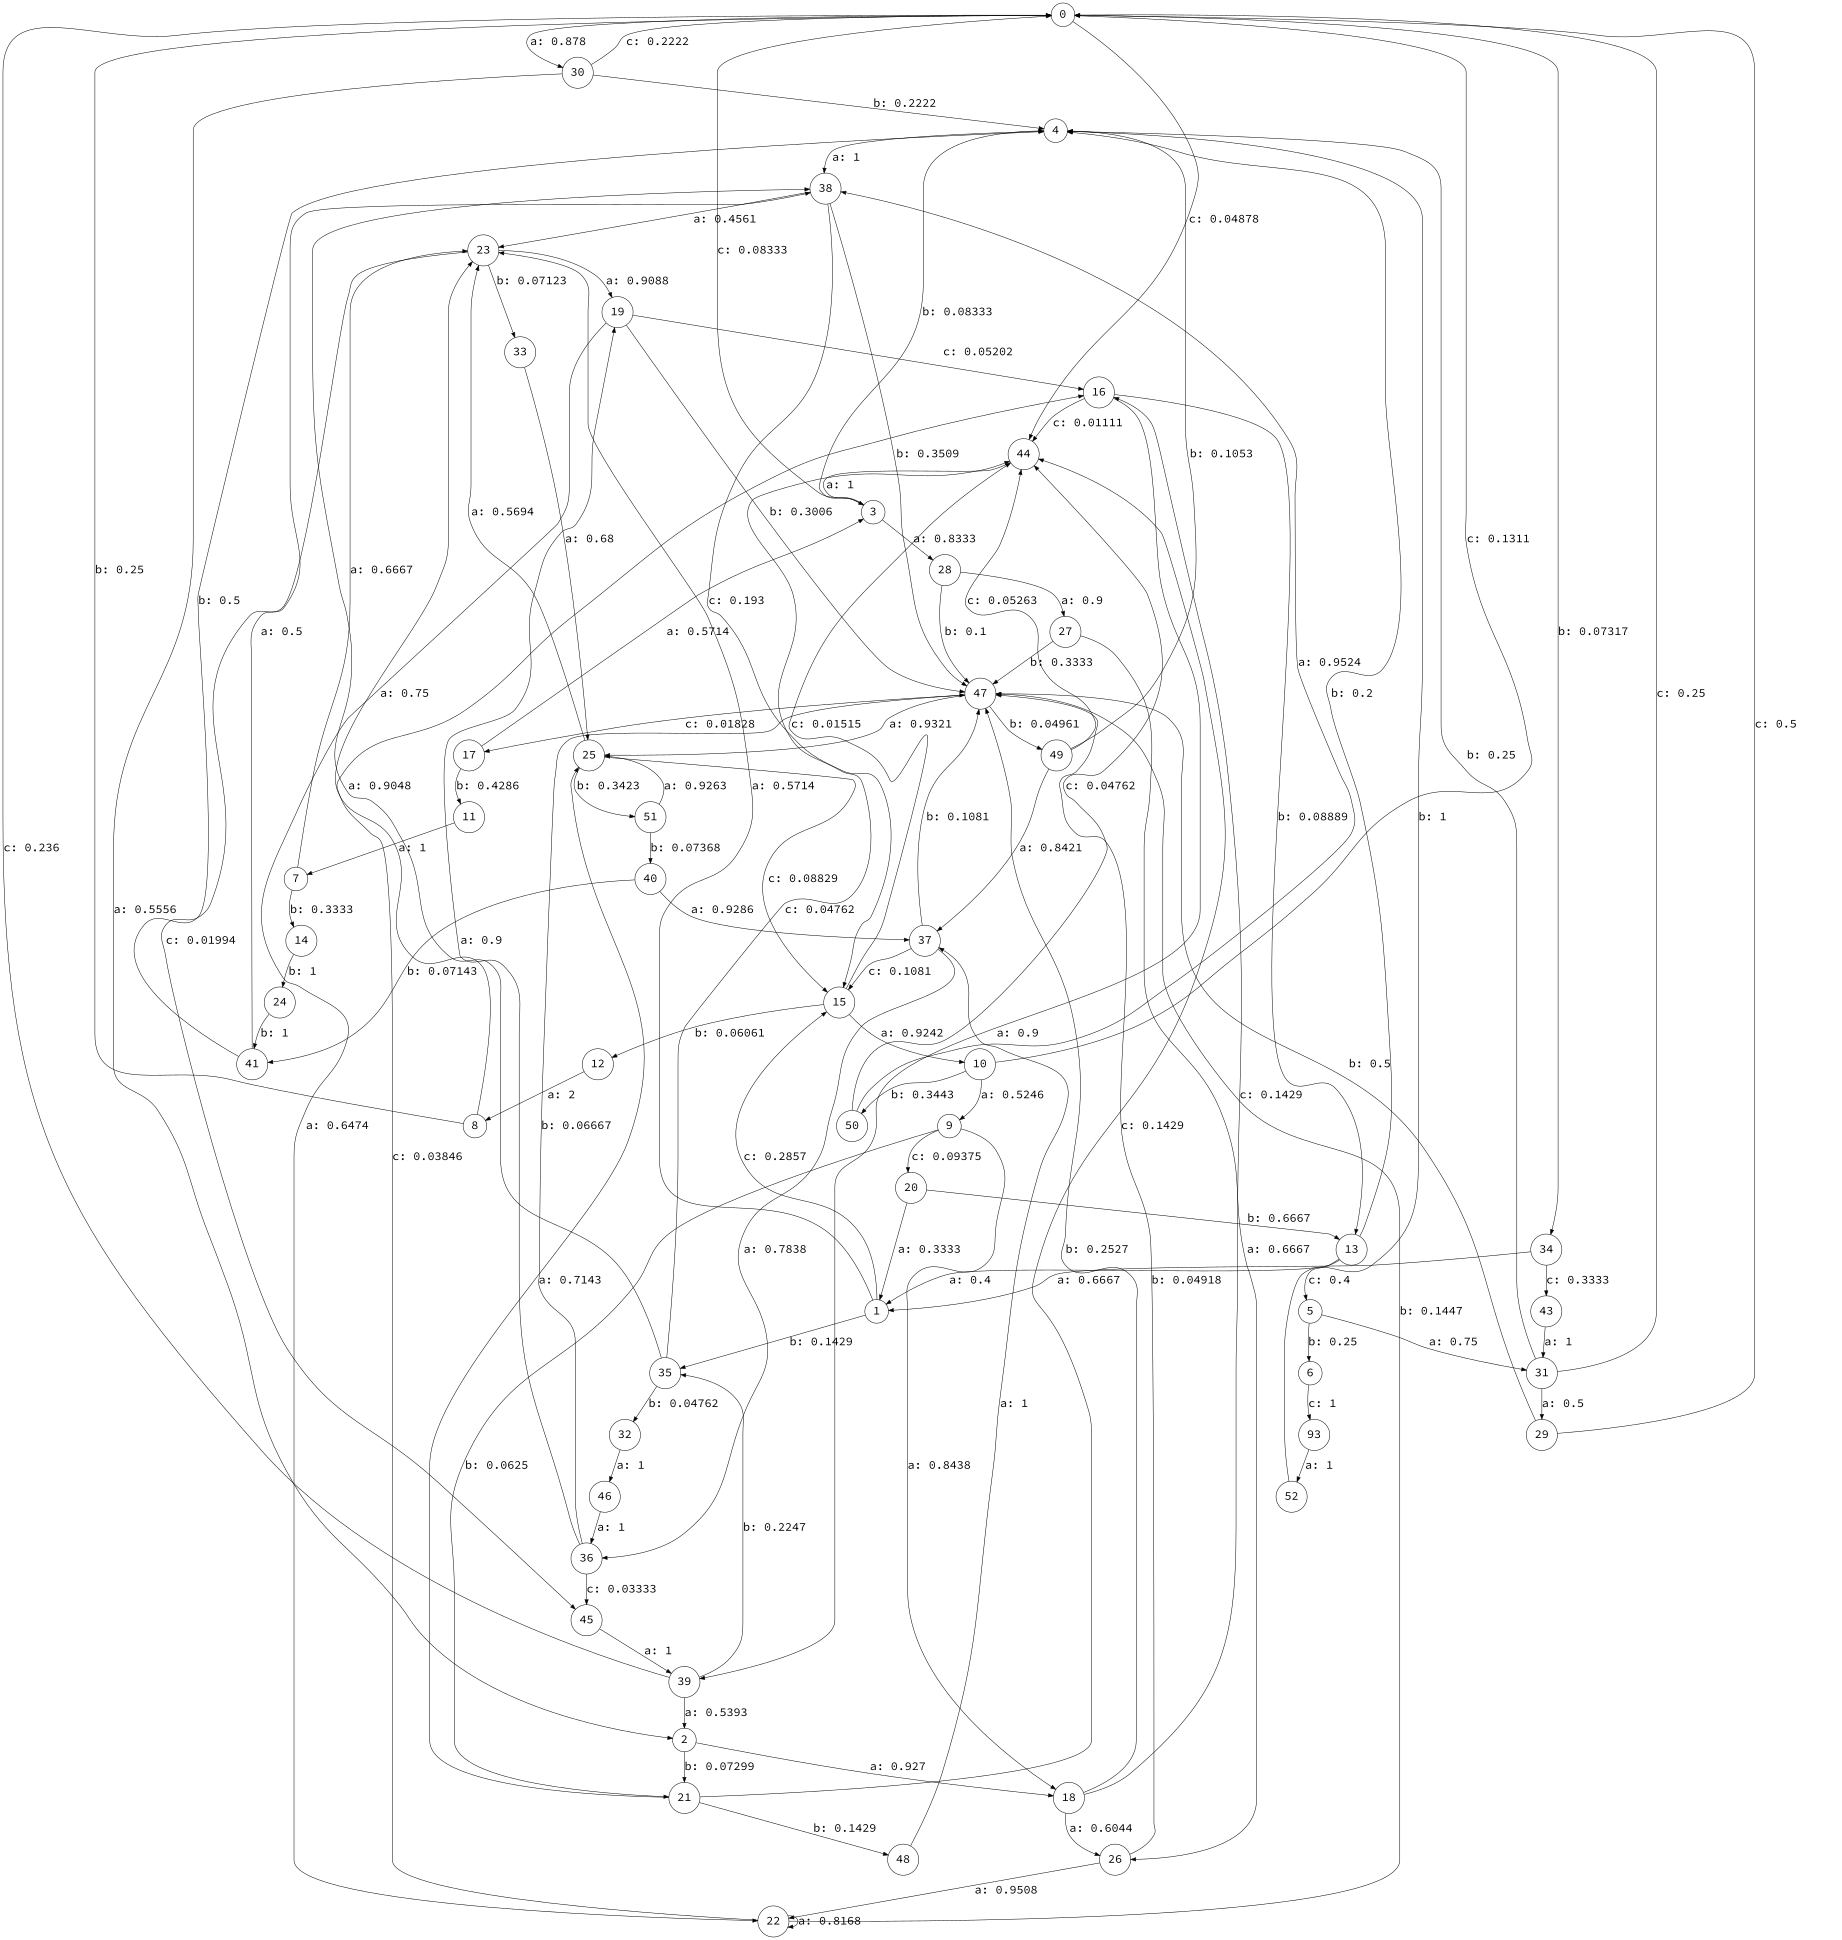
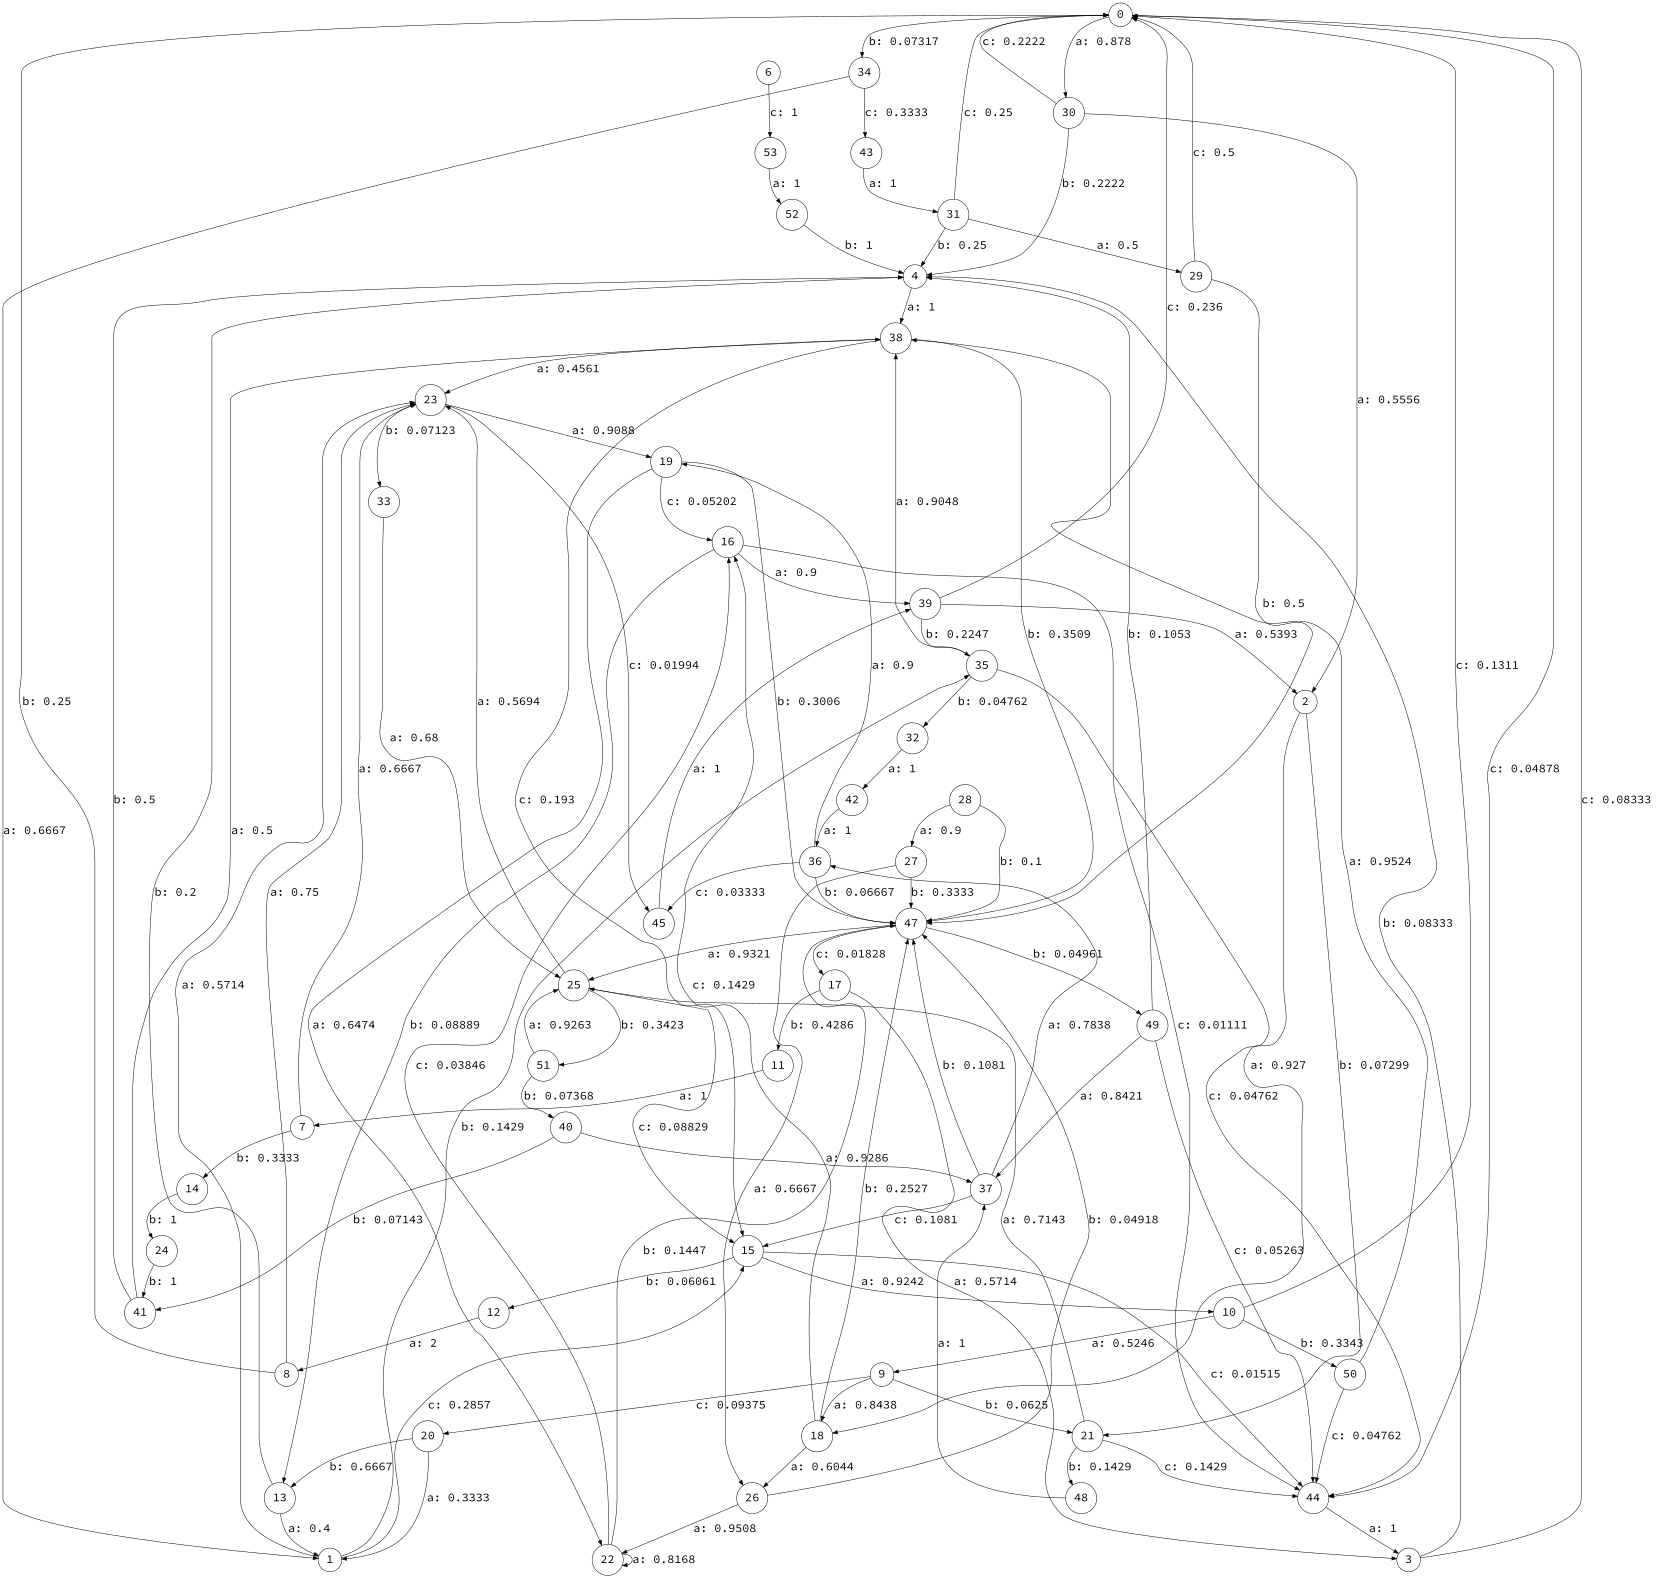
(907, 539) -> none
(933, 1095) -> (1343, 1344)
(1310, 1311) -> none
(1314, 1435) -> (770, 153)
(605, 1497) -> (852, 800)
